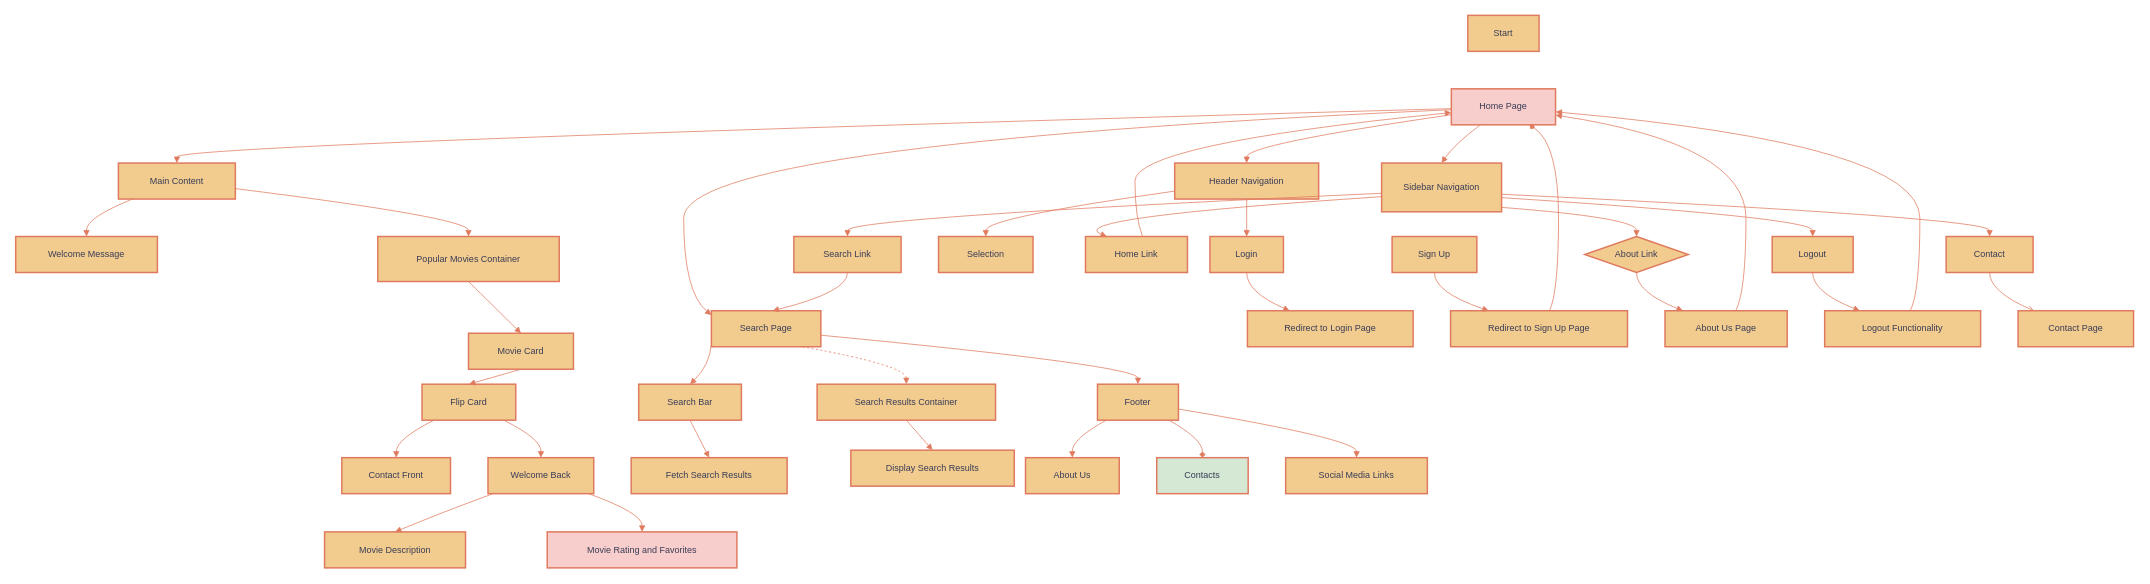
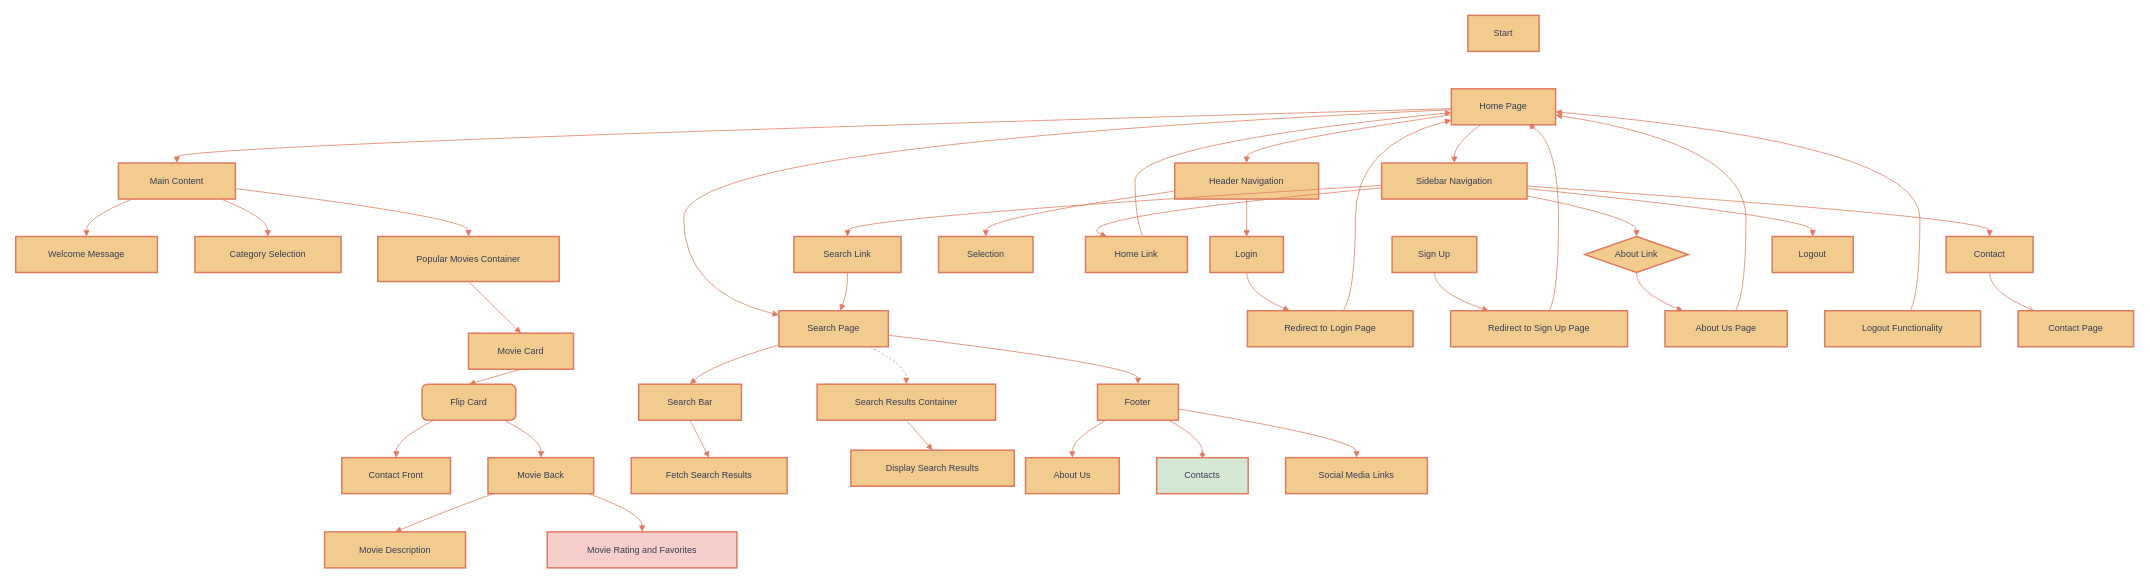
(1504, 107) -> (1504, 107)
none -> (1376, 160)
(1442, 188) -> (1455, 181)
none -> (248, 211)
none -> (268, 255)
(1830, 296) -> none
(766, 329) -> (834, 329)
(469, 402) -> (469, 402)
(541, 476) -> (541, 476)
